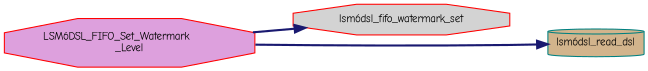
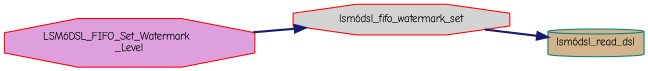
(396, 46) -> (511, 33)
